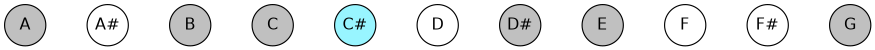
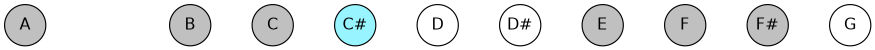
(108, 25) -> none
(520, 25) -> (520, 25)
(685, 25) -> (685, 25)
(768, 25) -> (768, 25)
(850, 25) -> (850, 25)
